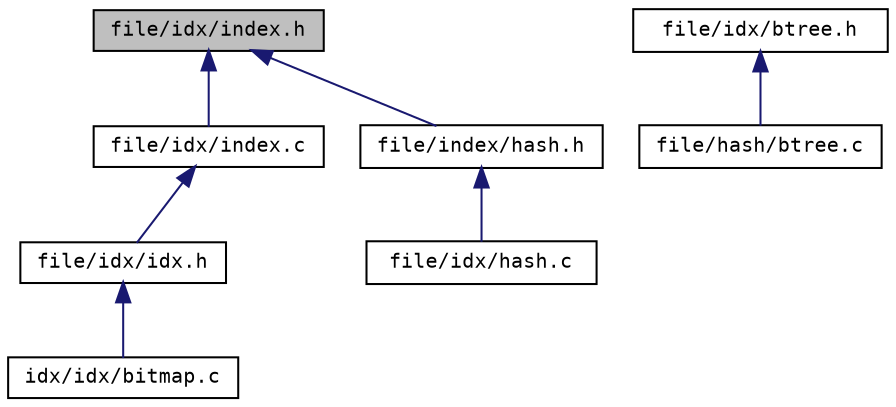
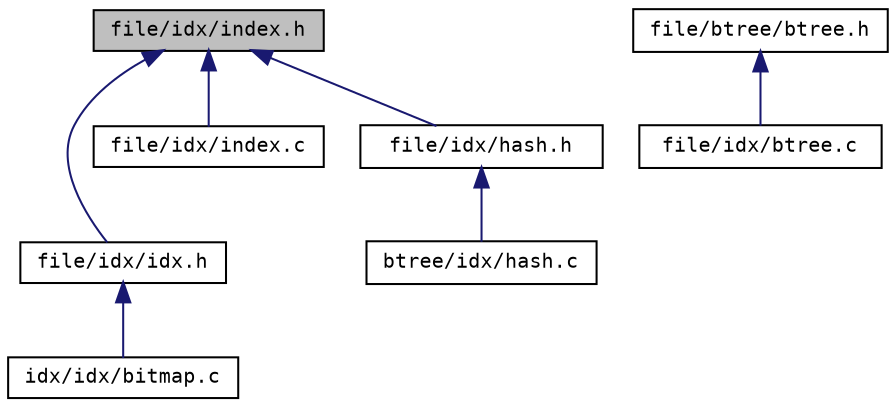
(760, 31) -> (760, 31)
(482, 147) -> (482, 147)
(760, 147) -> (760, 147)
(160, 213) -> (69, 139)
(482, 263) -> (482, 263)
